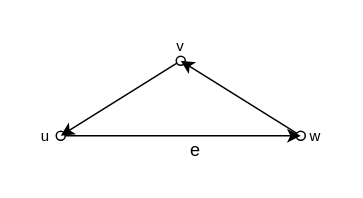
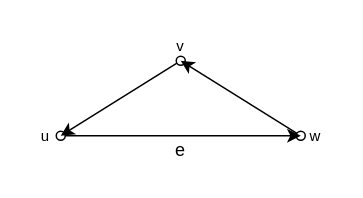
(196, 151) -> (181, 151)
